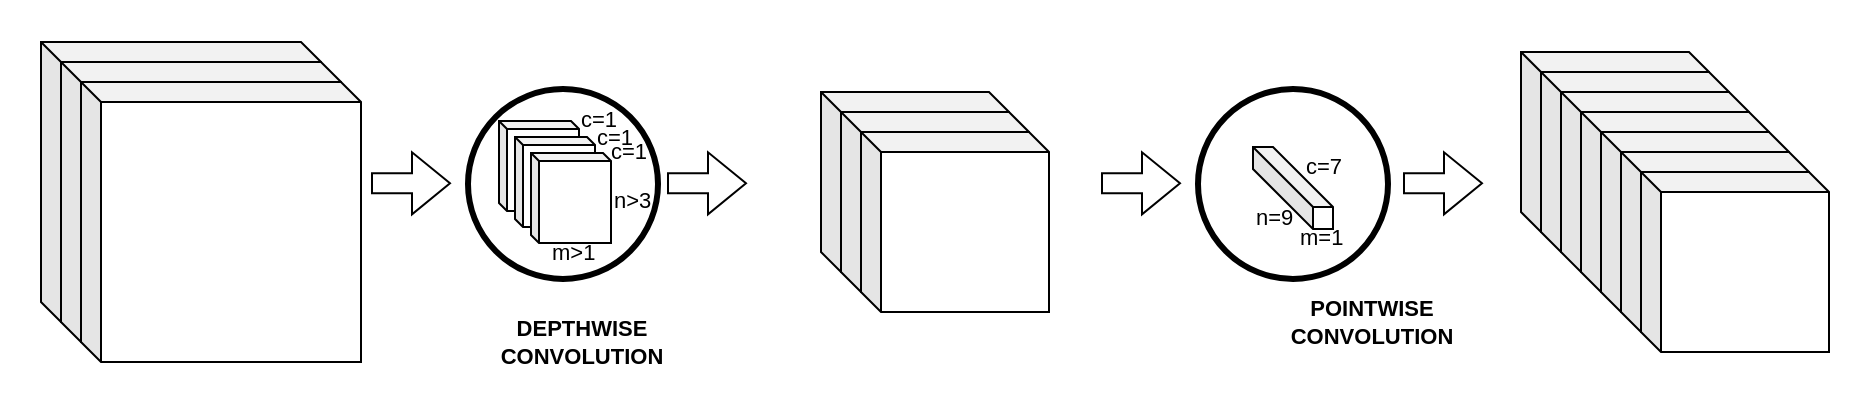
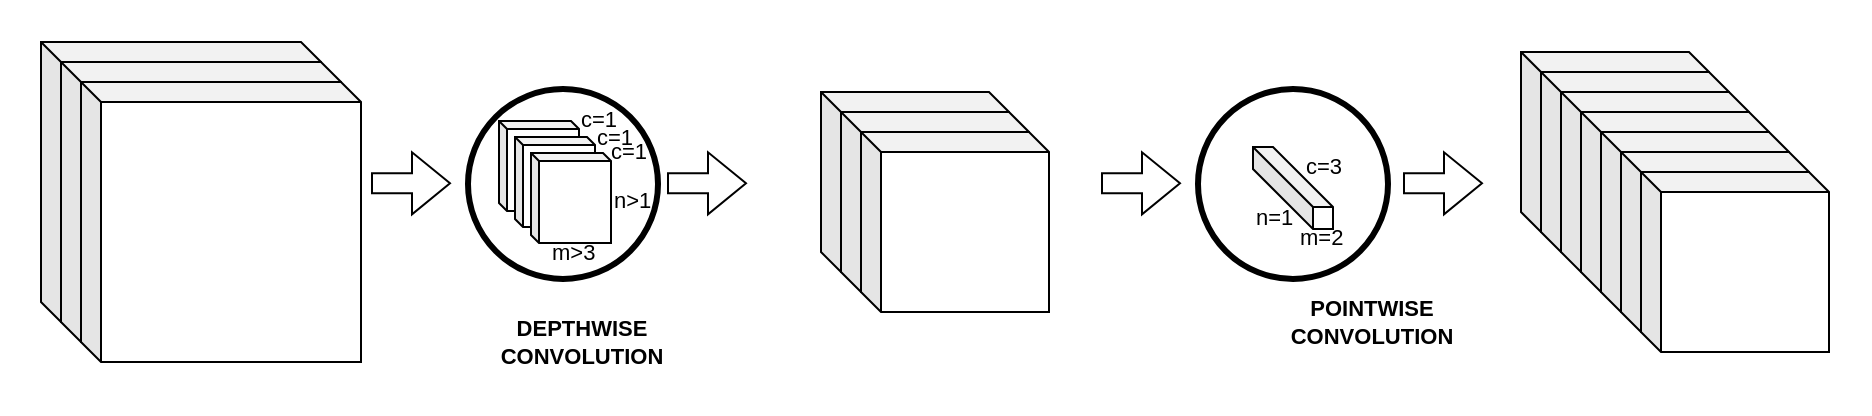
(1324, 166) -> (1324, 166)
(632, 201) -> (632, 201)
(1274, 218) -> (1274, 218)
(1318, 237) -> (1318, 237)
(570, 253) -> (570, 253)
